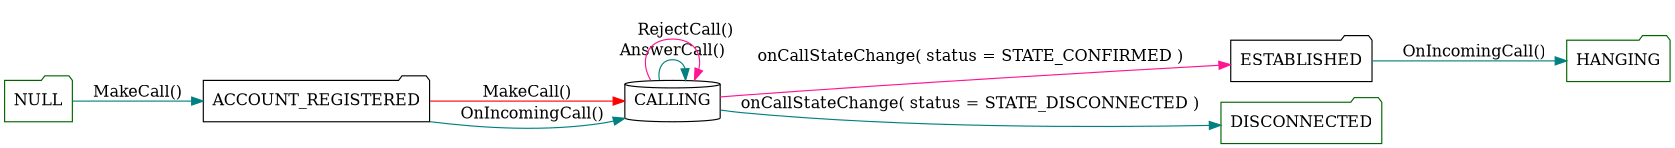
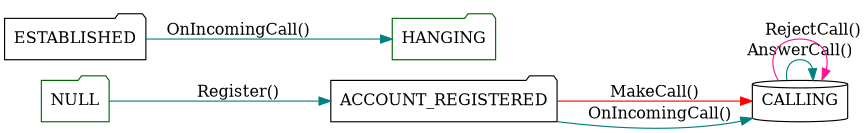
(970, 80) -> none
(138, 92) -> (238, 92)
(1301, 123) -> none
